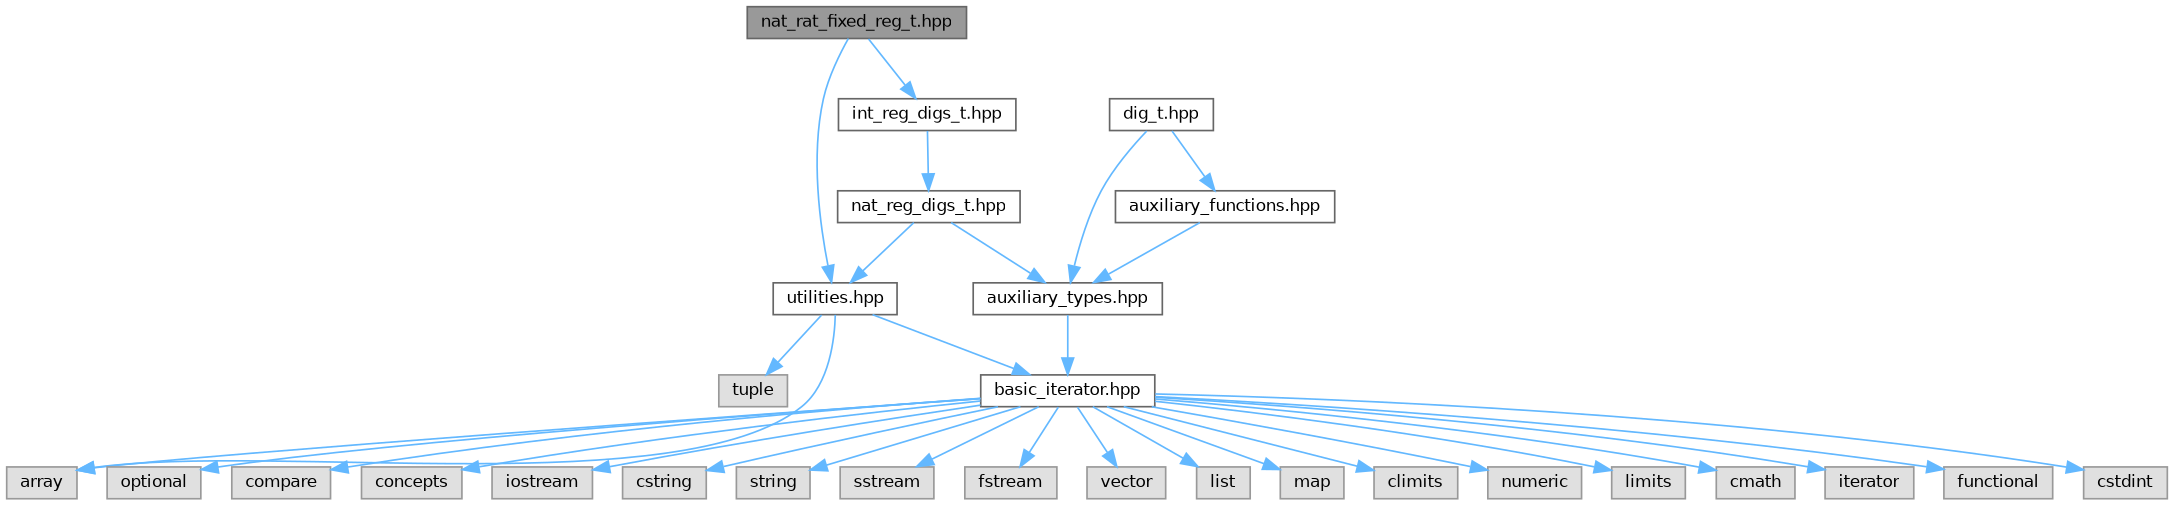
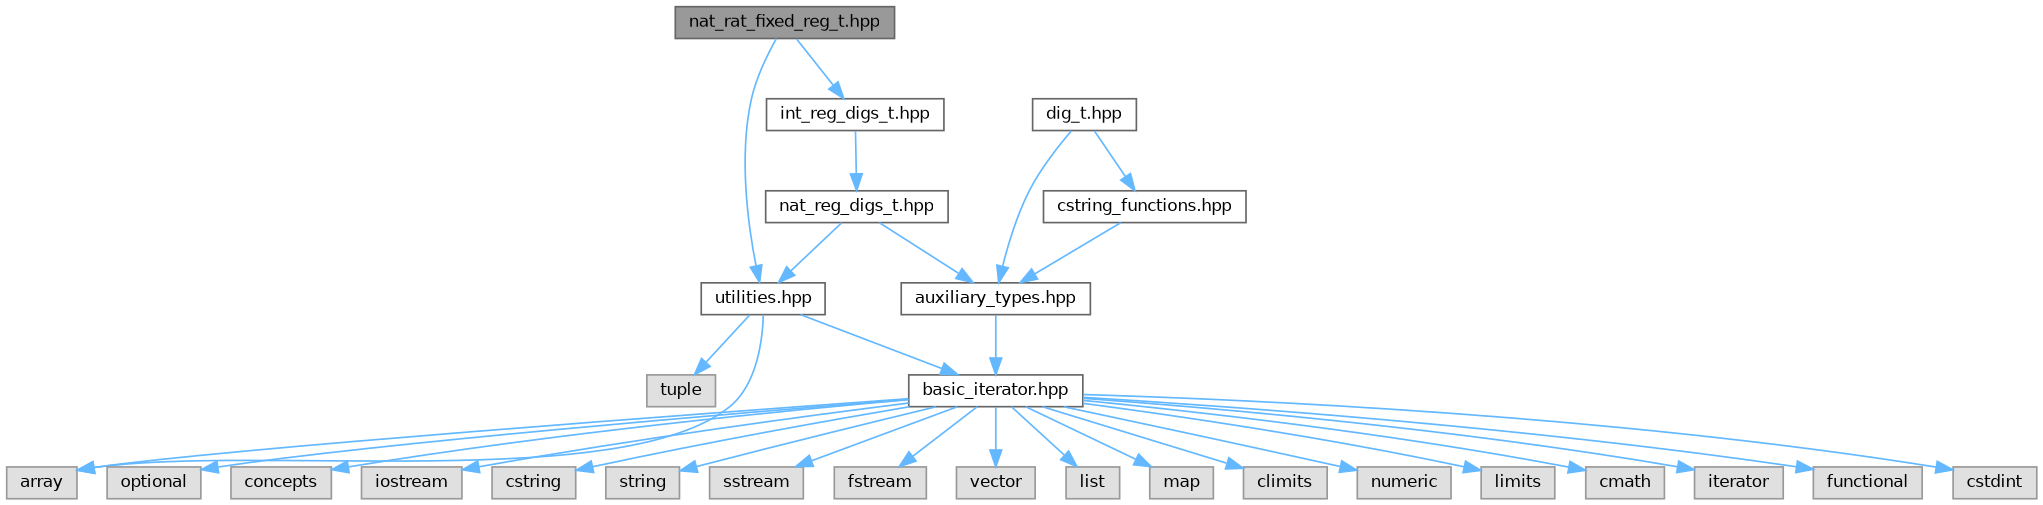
(1225, 207) -> (1145, 207)
(281, 483) -> none
